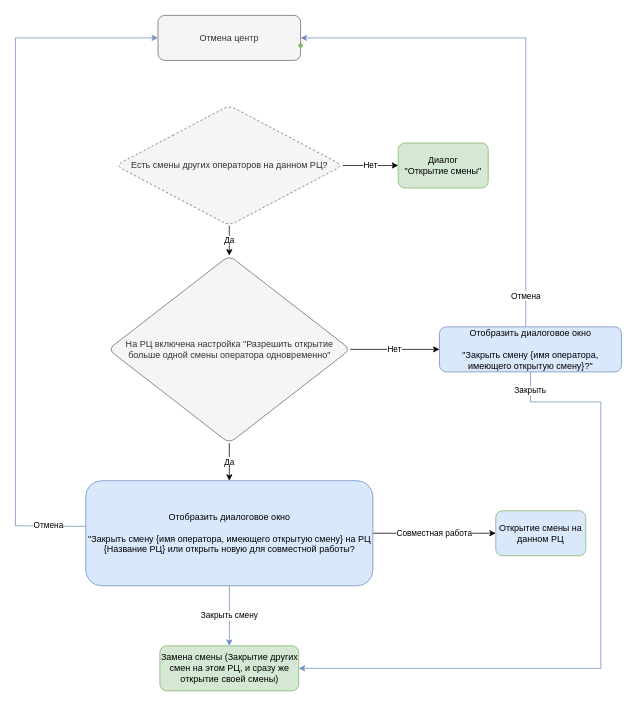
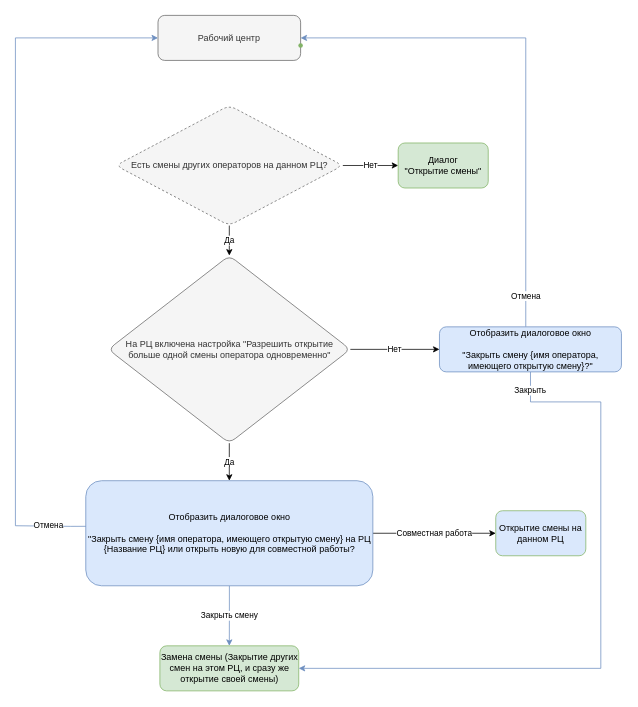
(229, 38) -> (229, 38)
